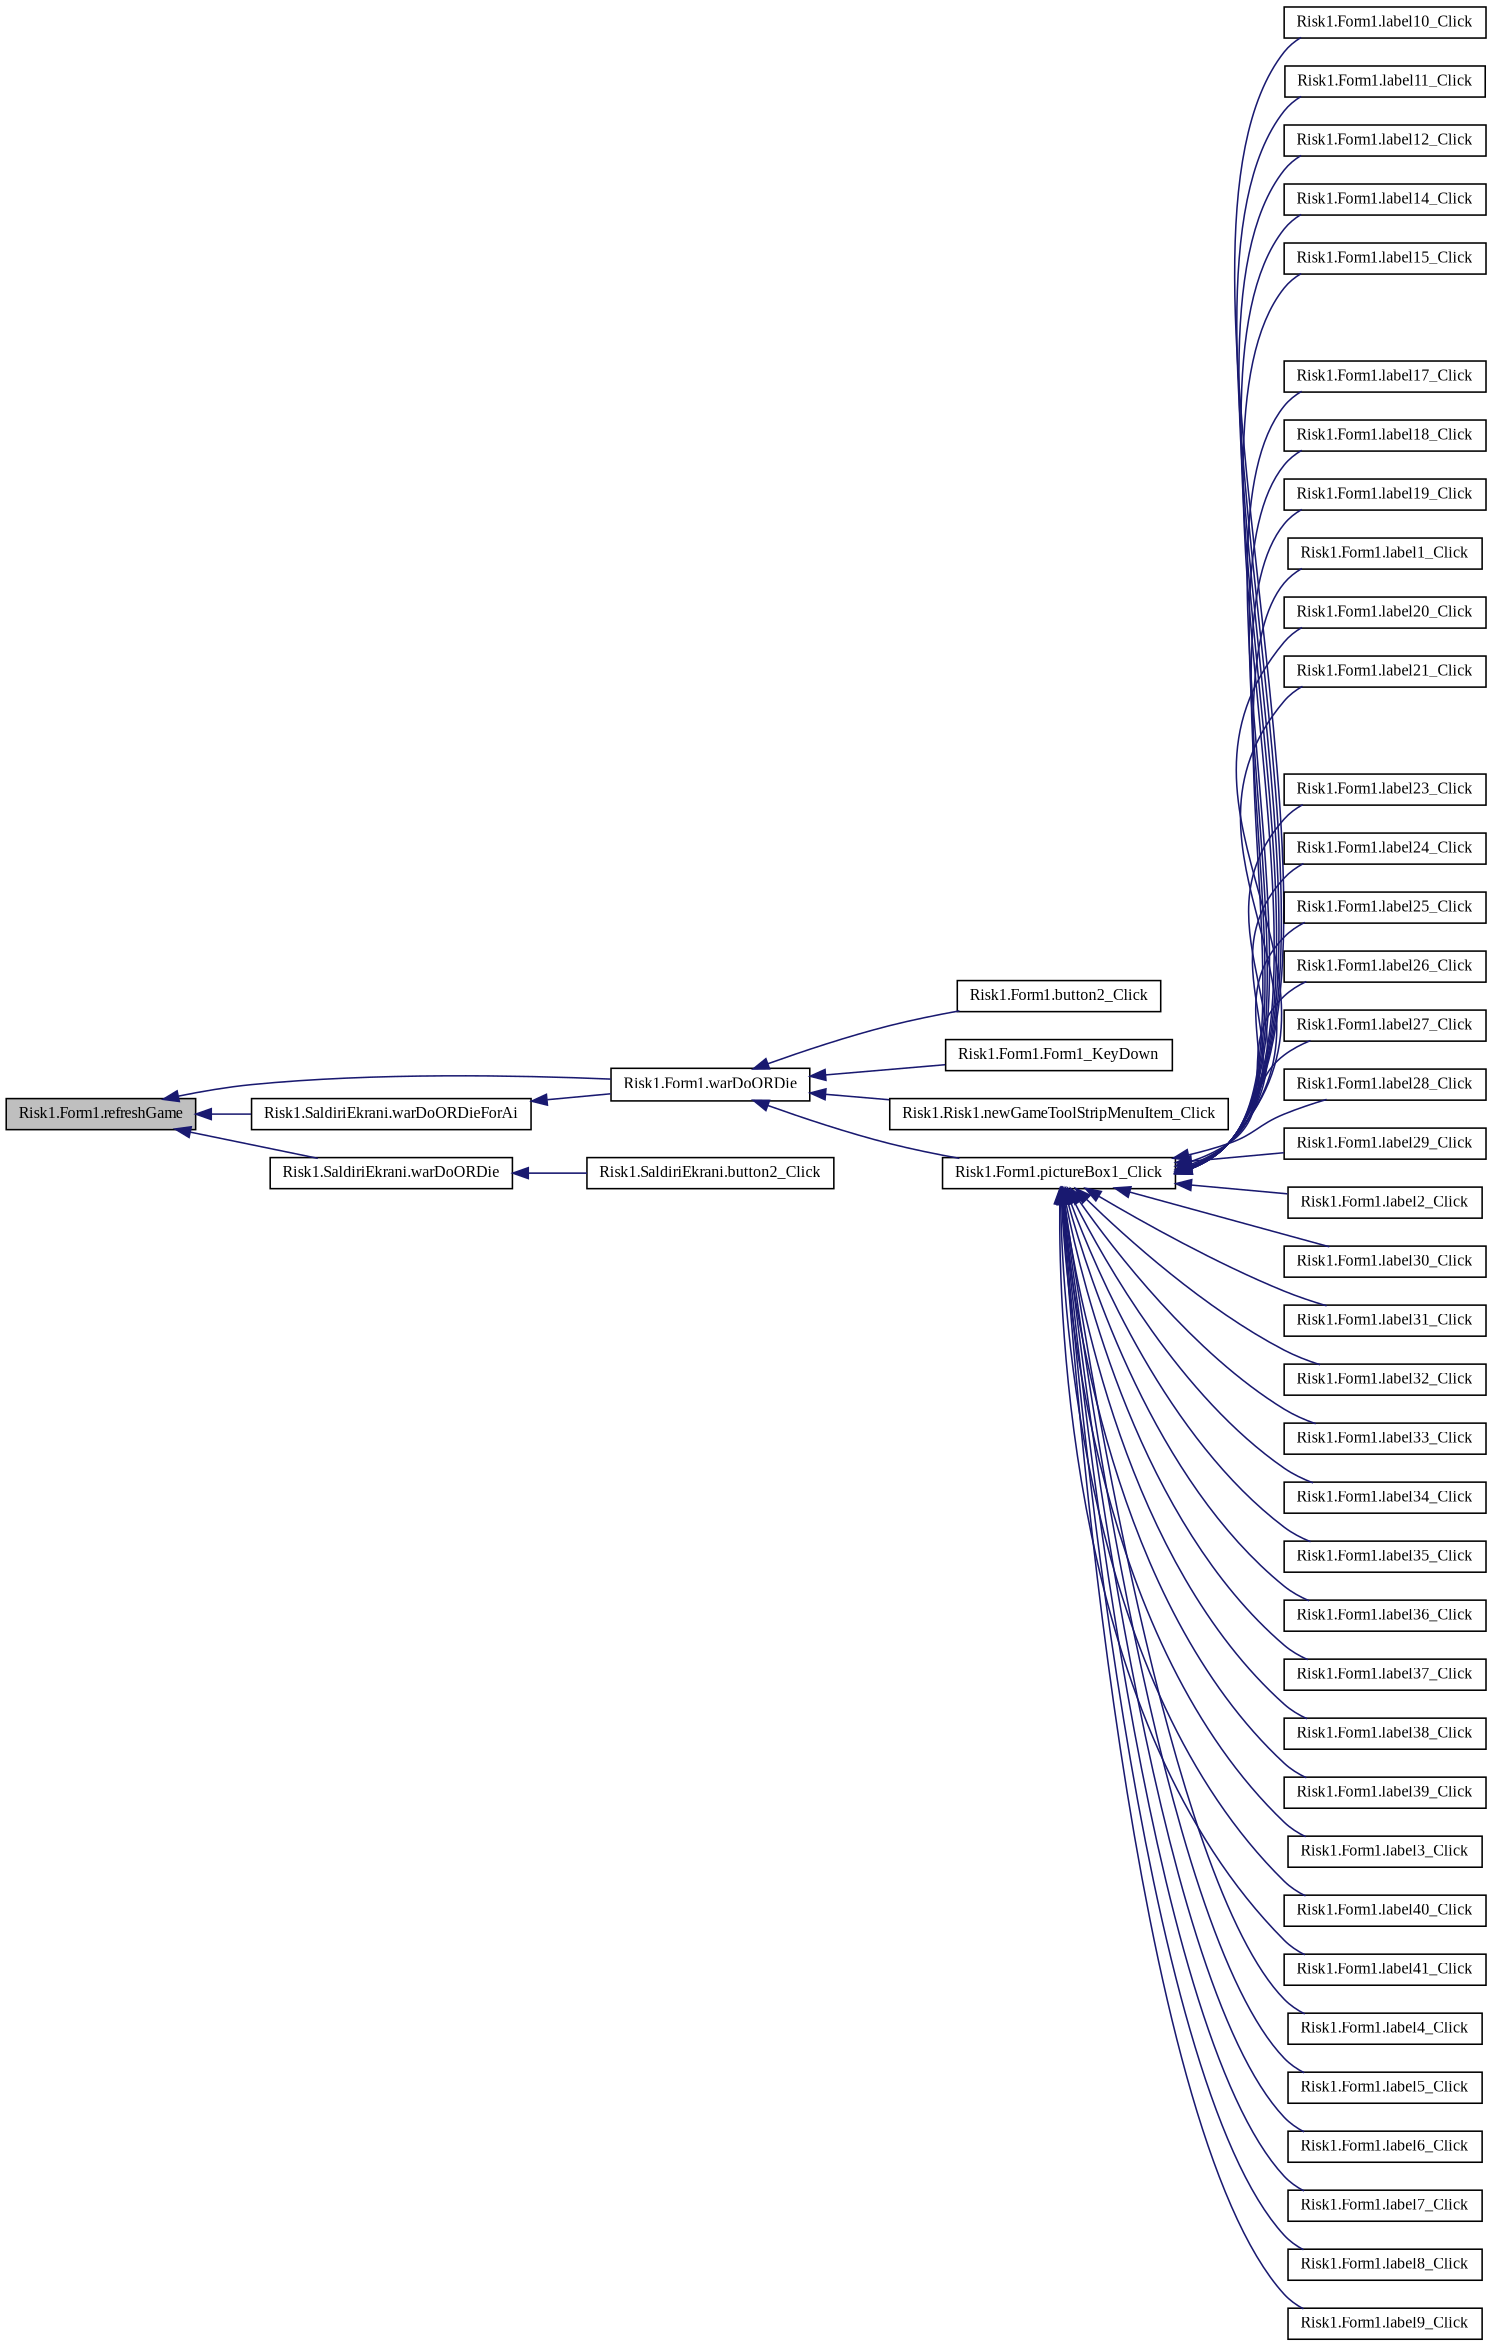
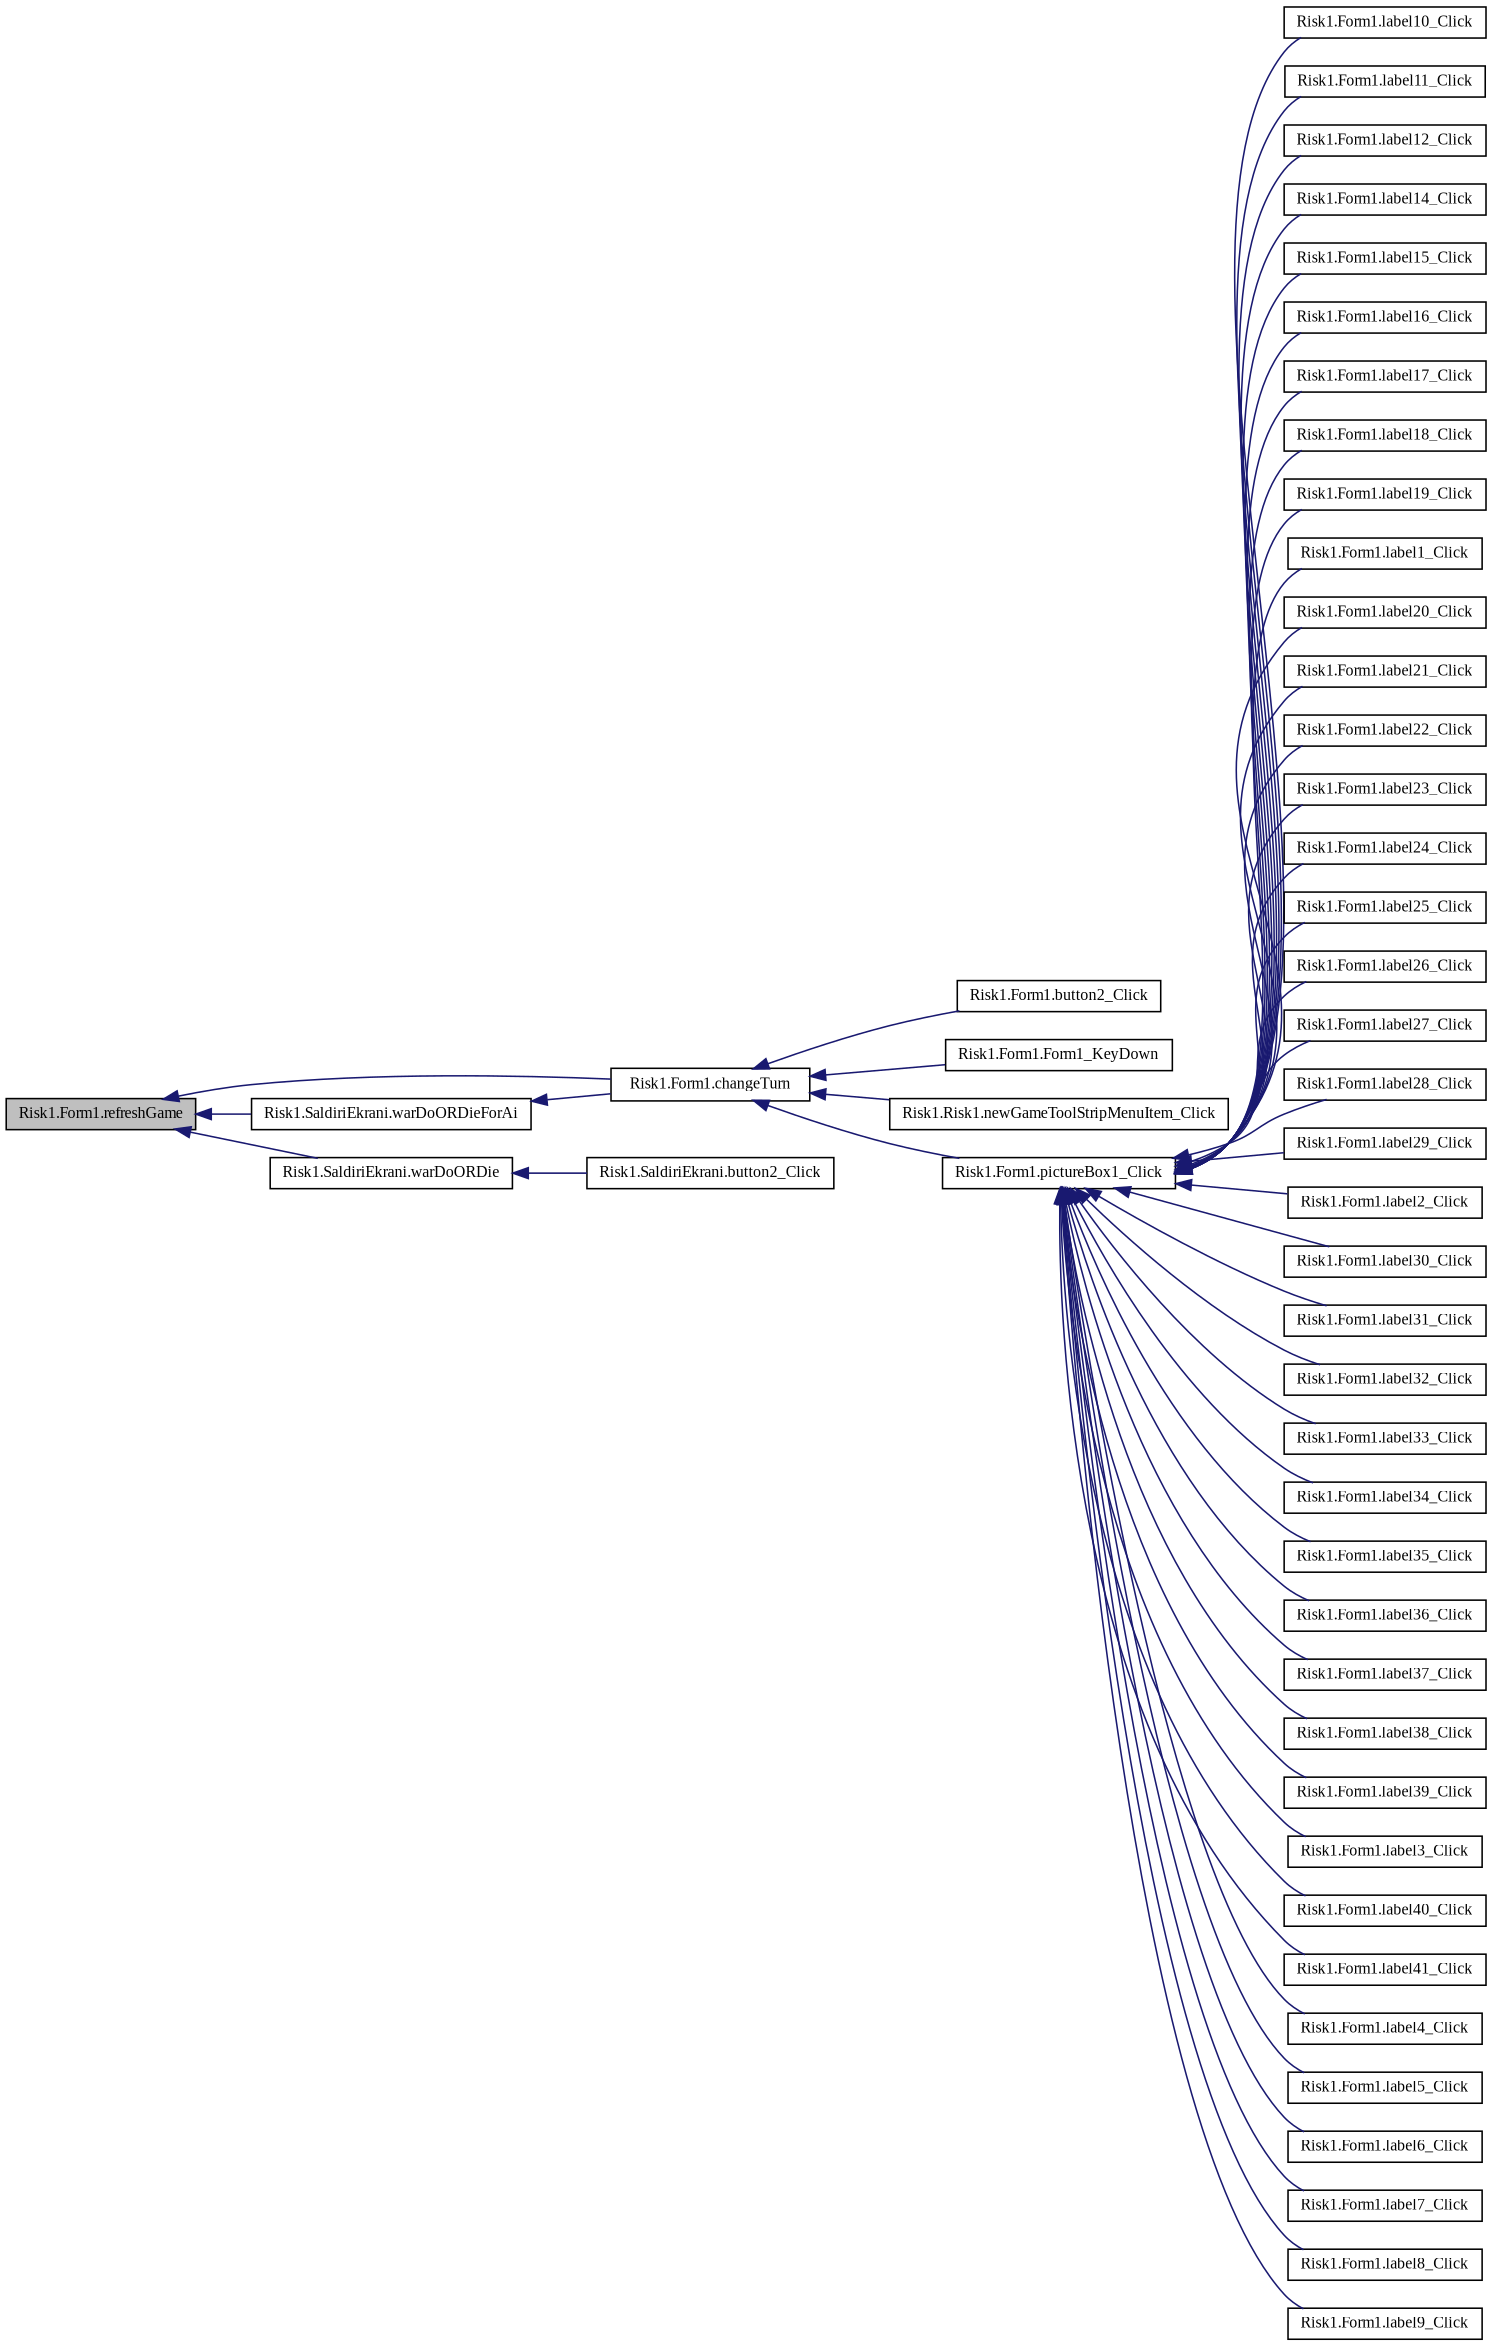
none -> (1385, 318)
none -> (1385, 731)
(710, 1085) -> (710, 1085)
